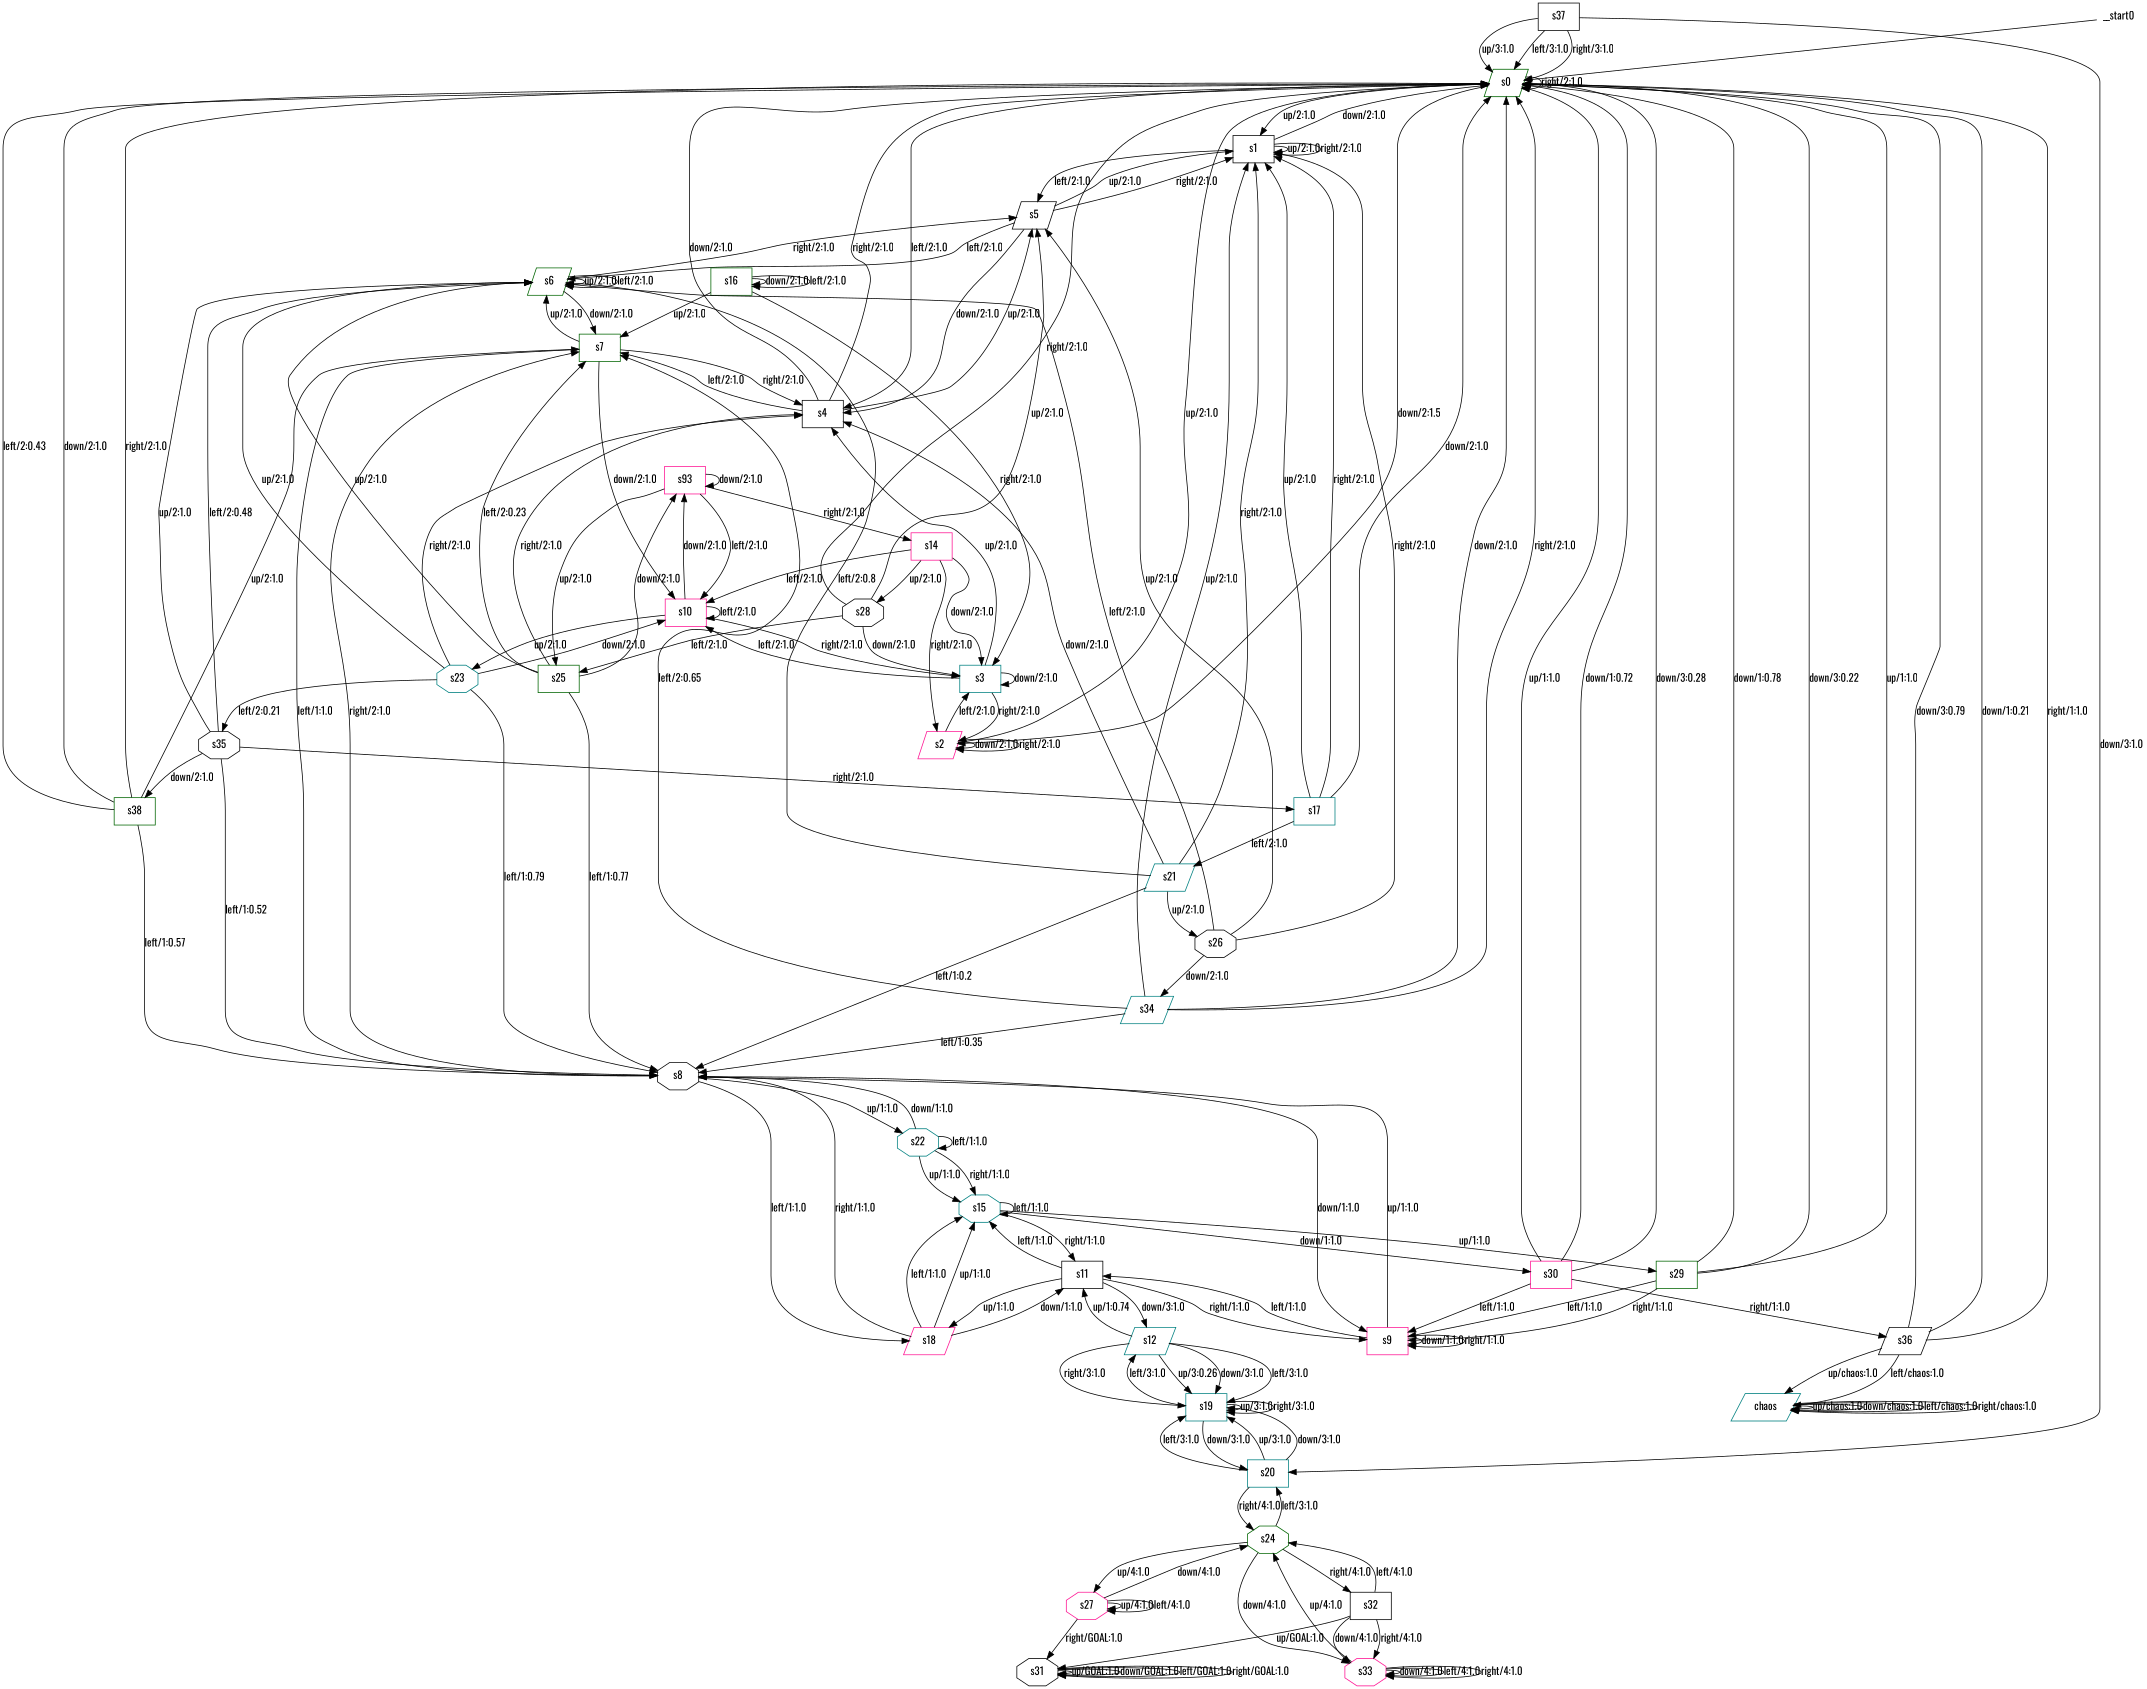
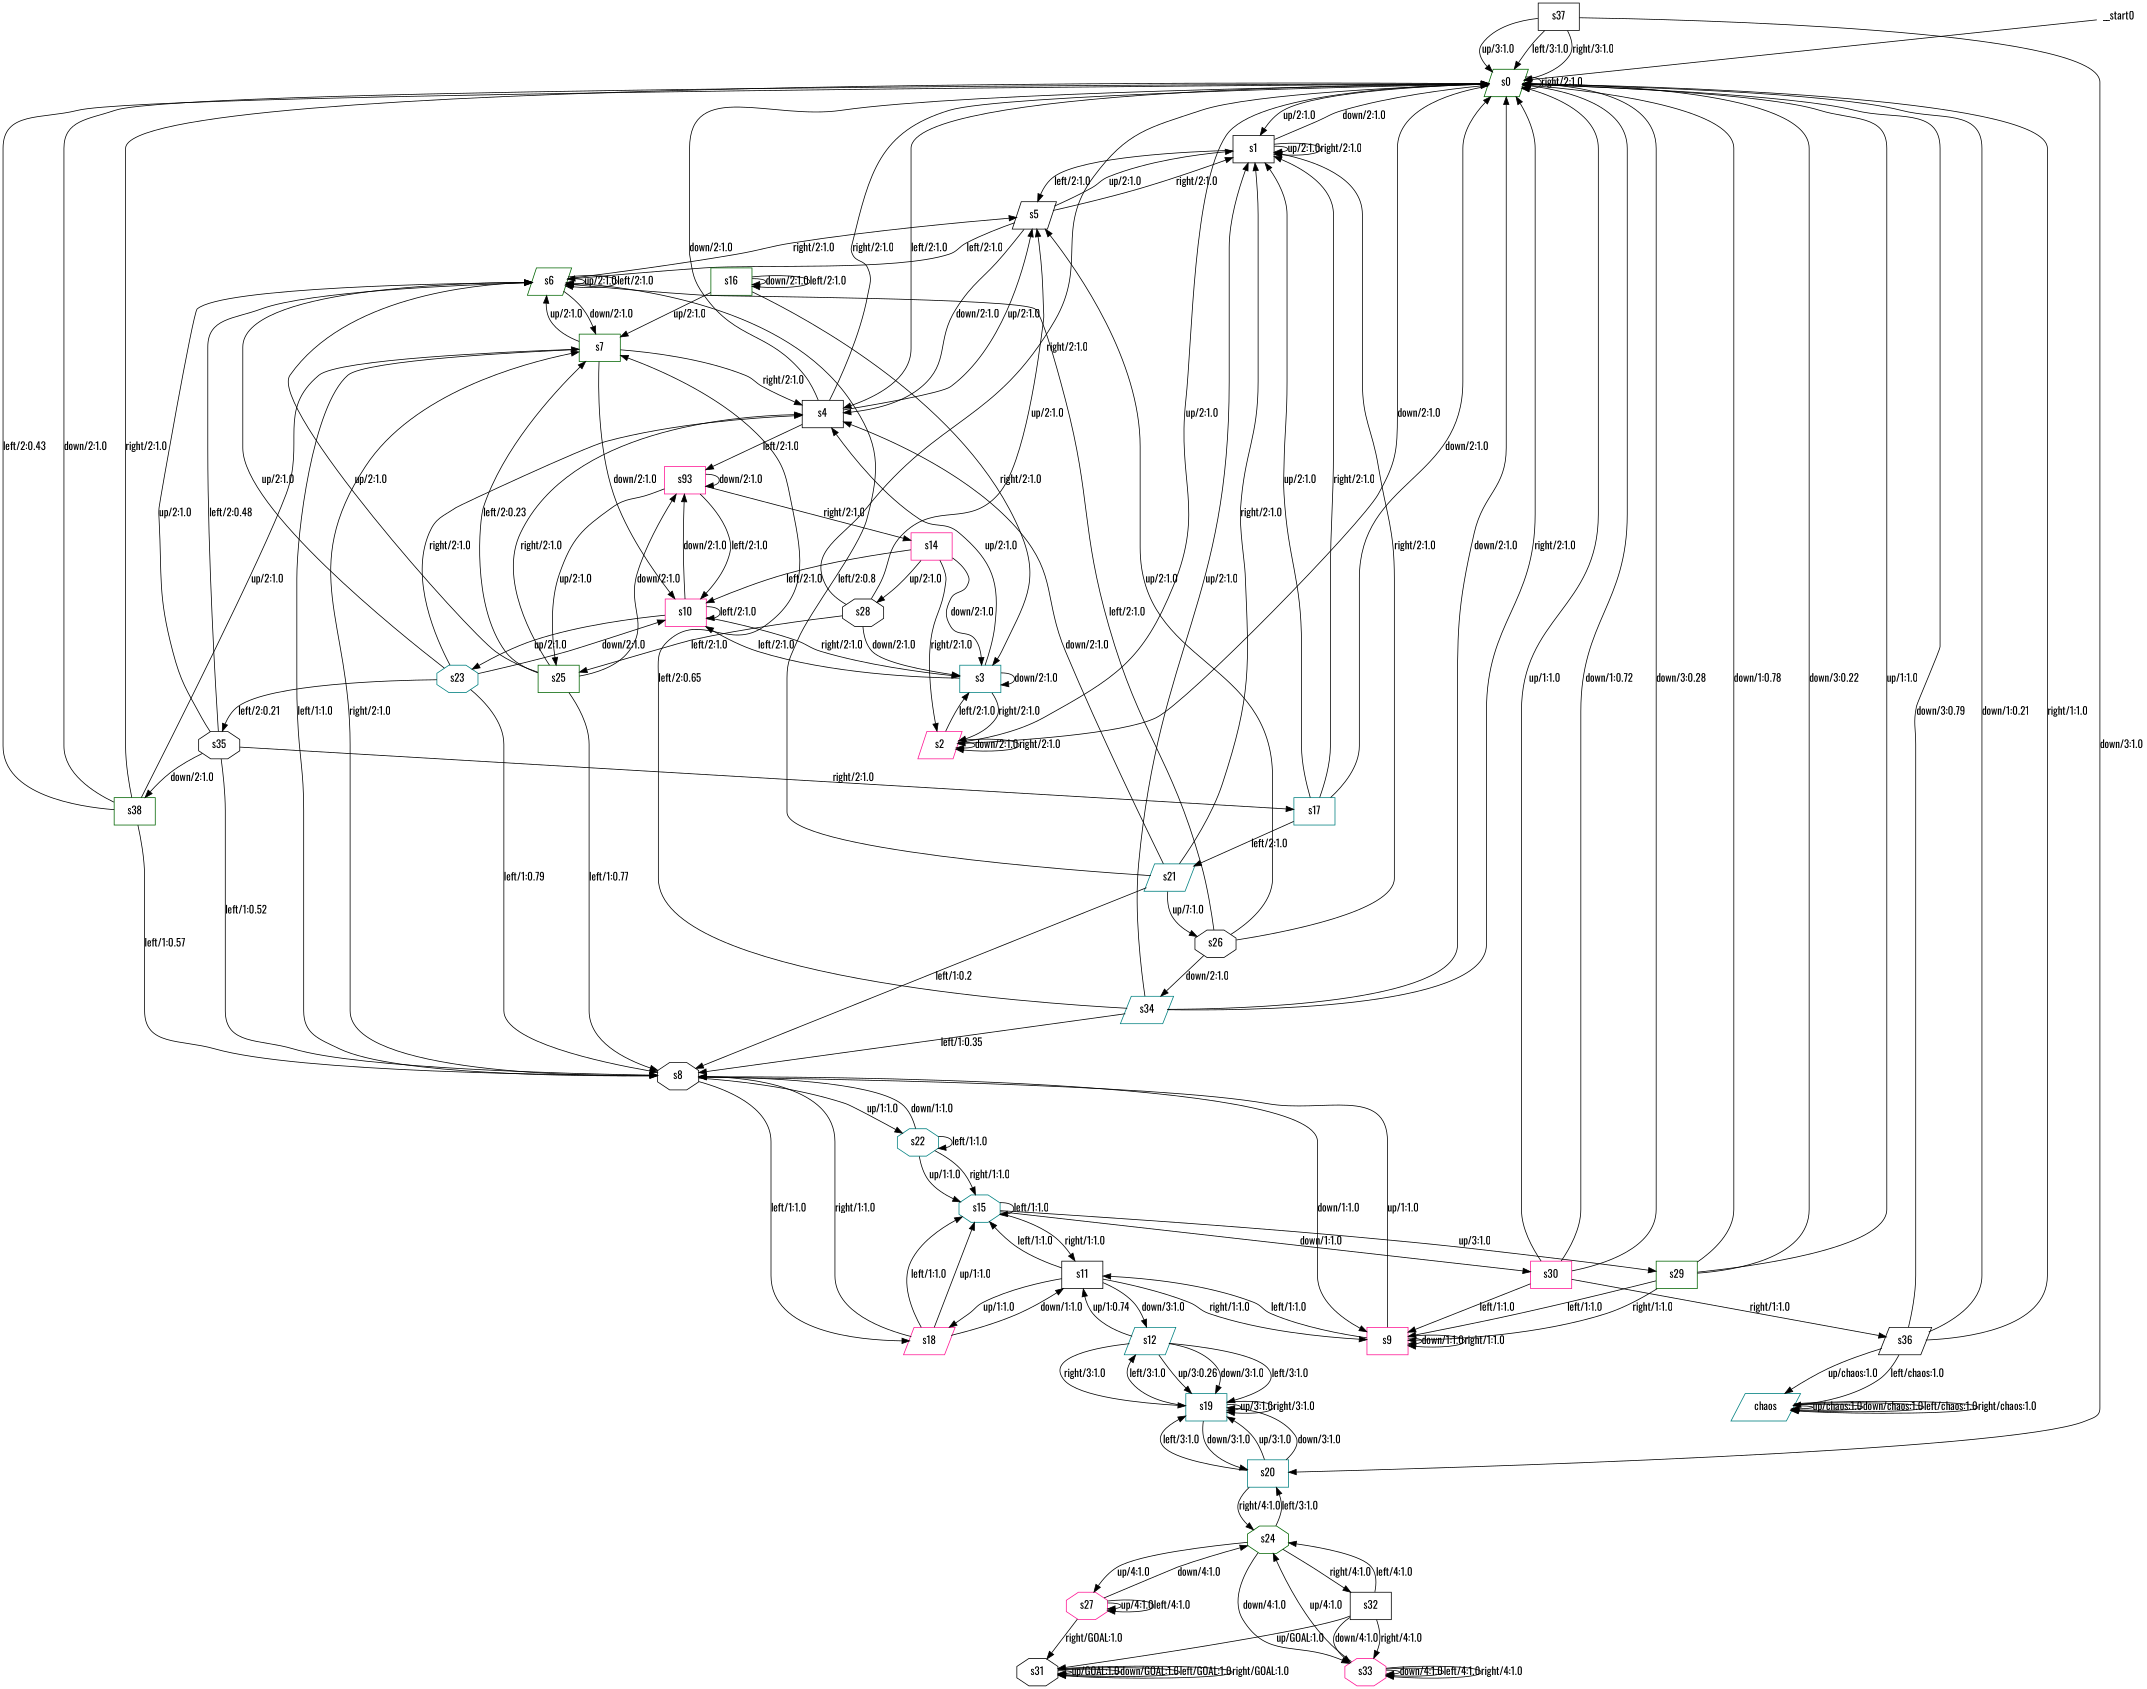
(713, 389) -> (758, 445)
(1419, 414) -> (1419, 414)
(1188, 911) -> (1188, 911)
(1475, 1242) -> (1475, 1242)
